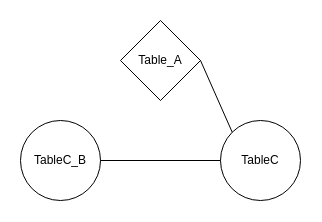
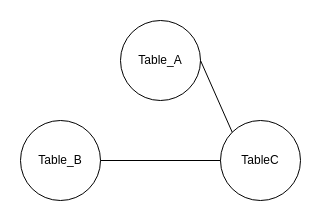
(161, 61) -> (161, 61)
(61, 161) -> (61, 161)
